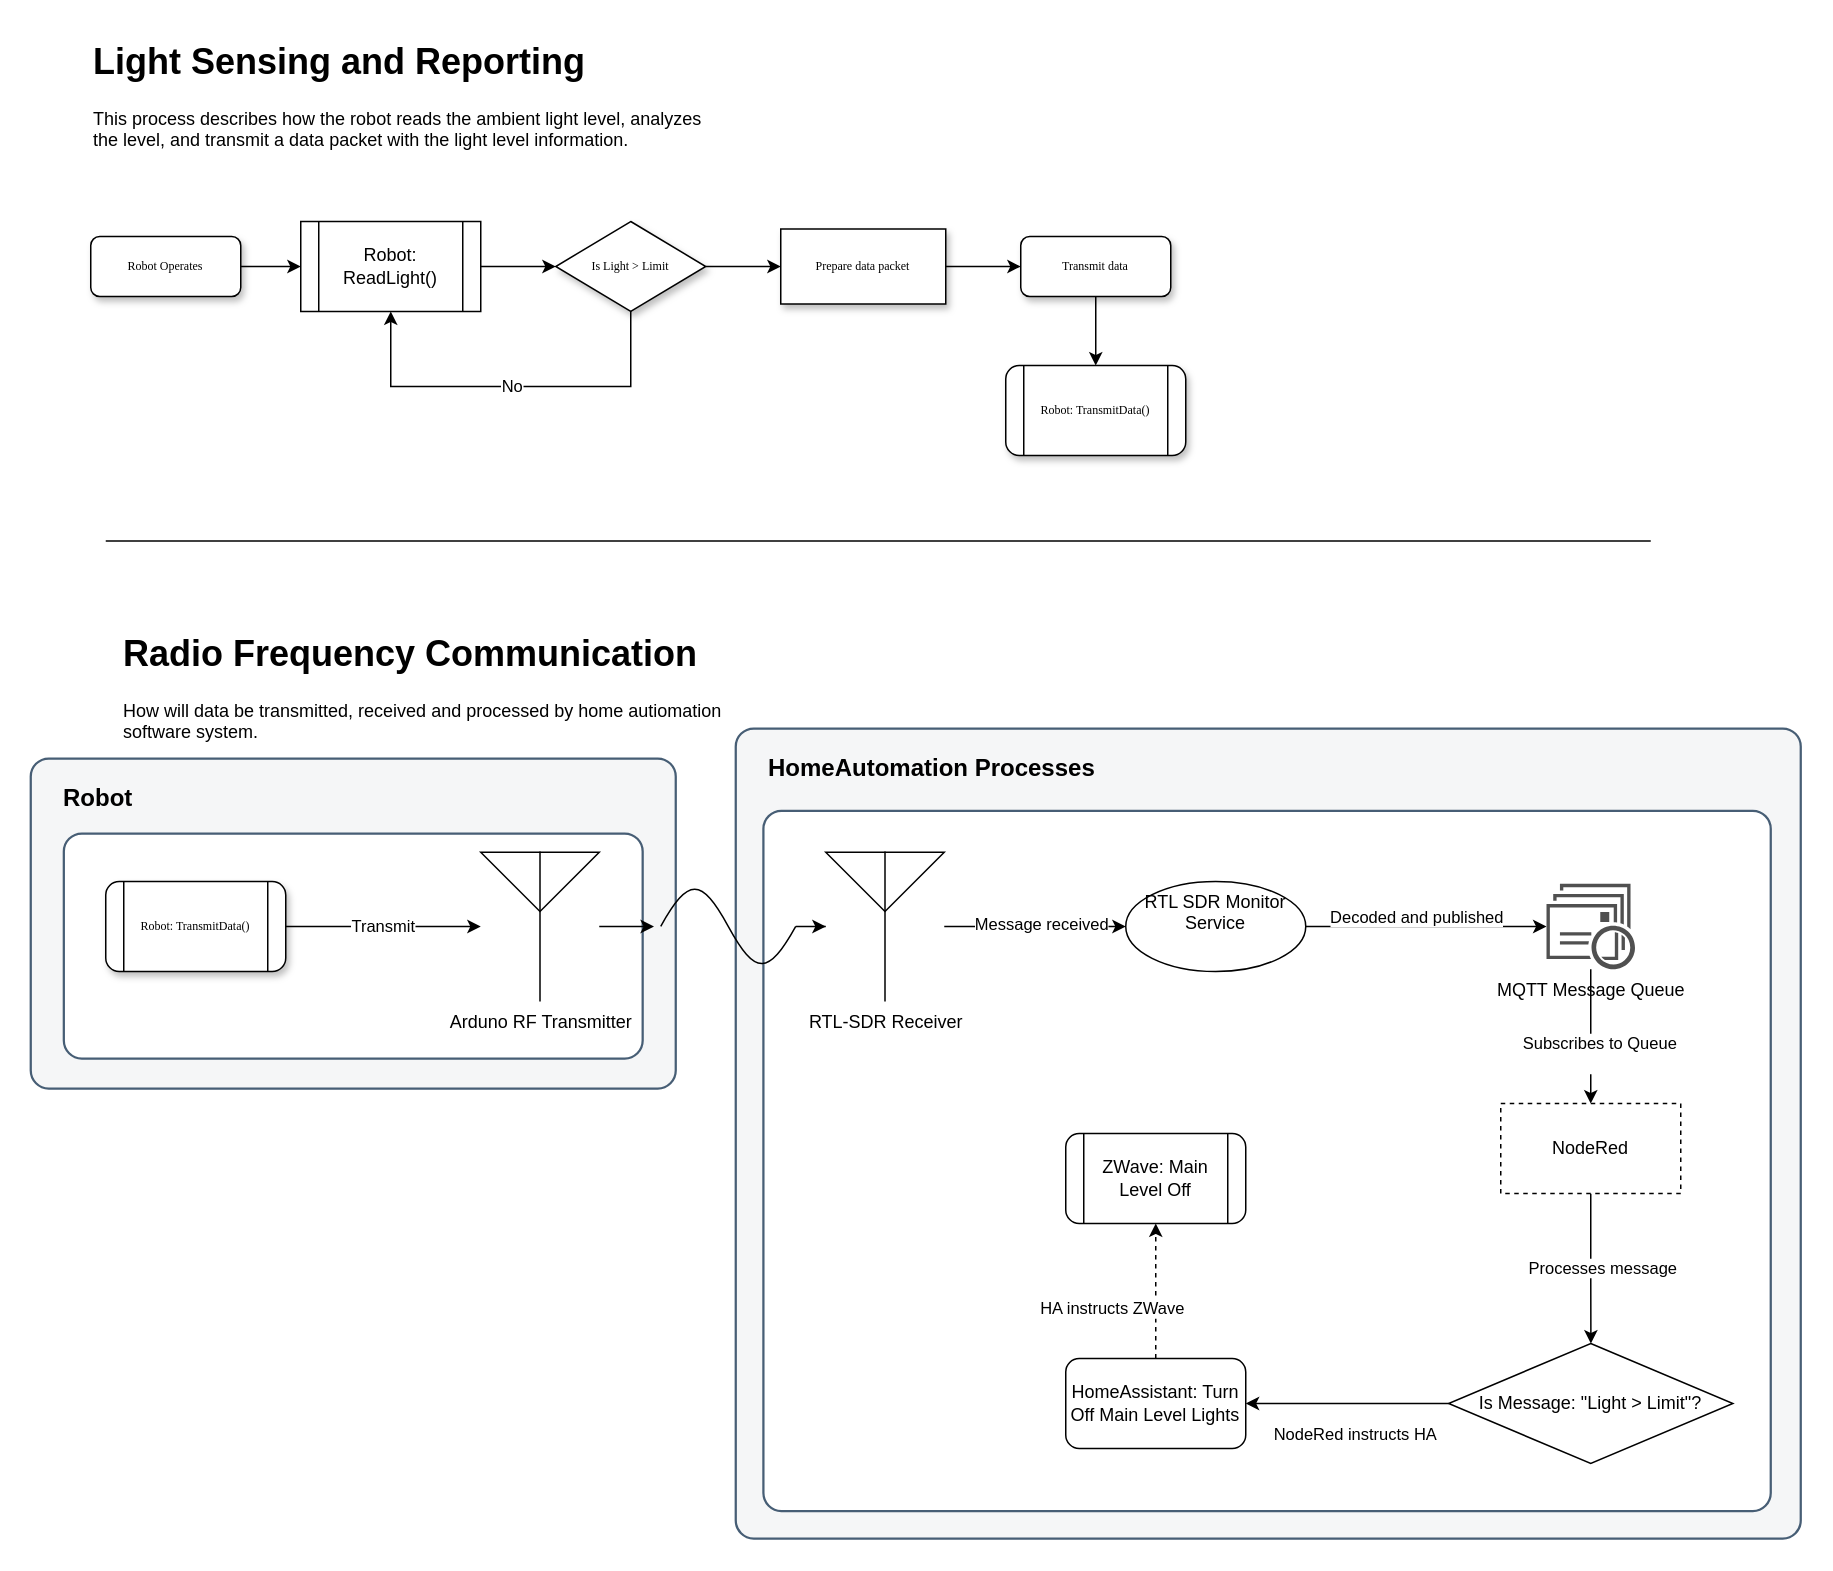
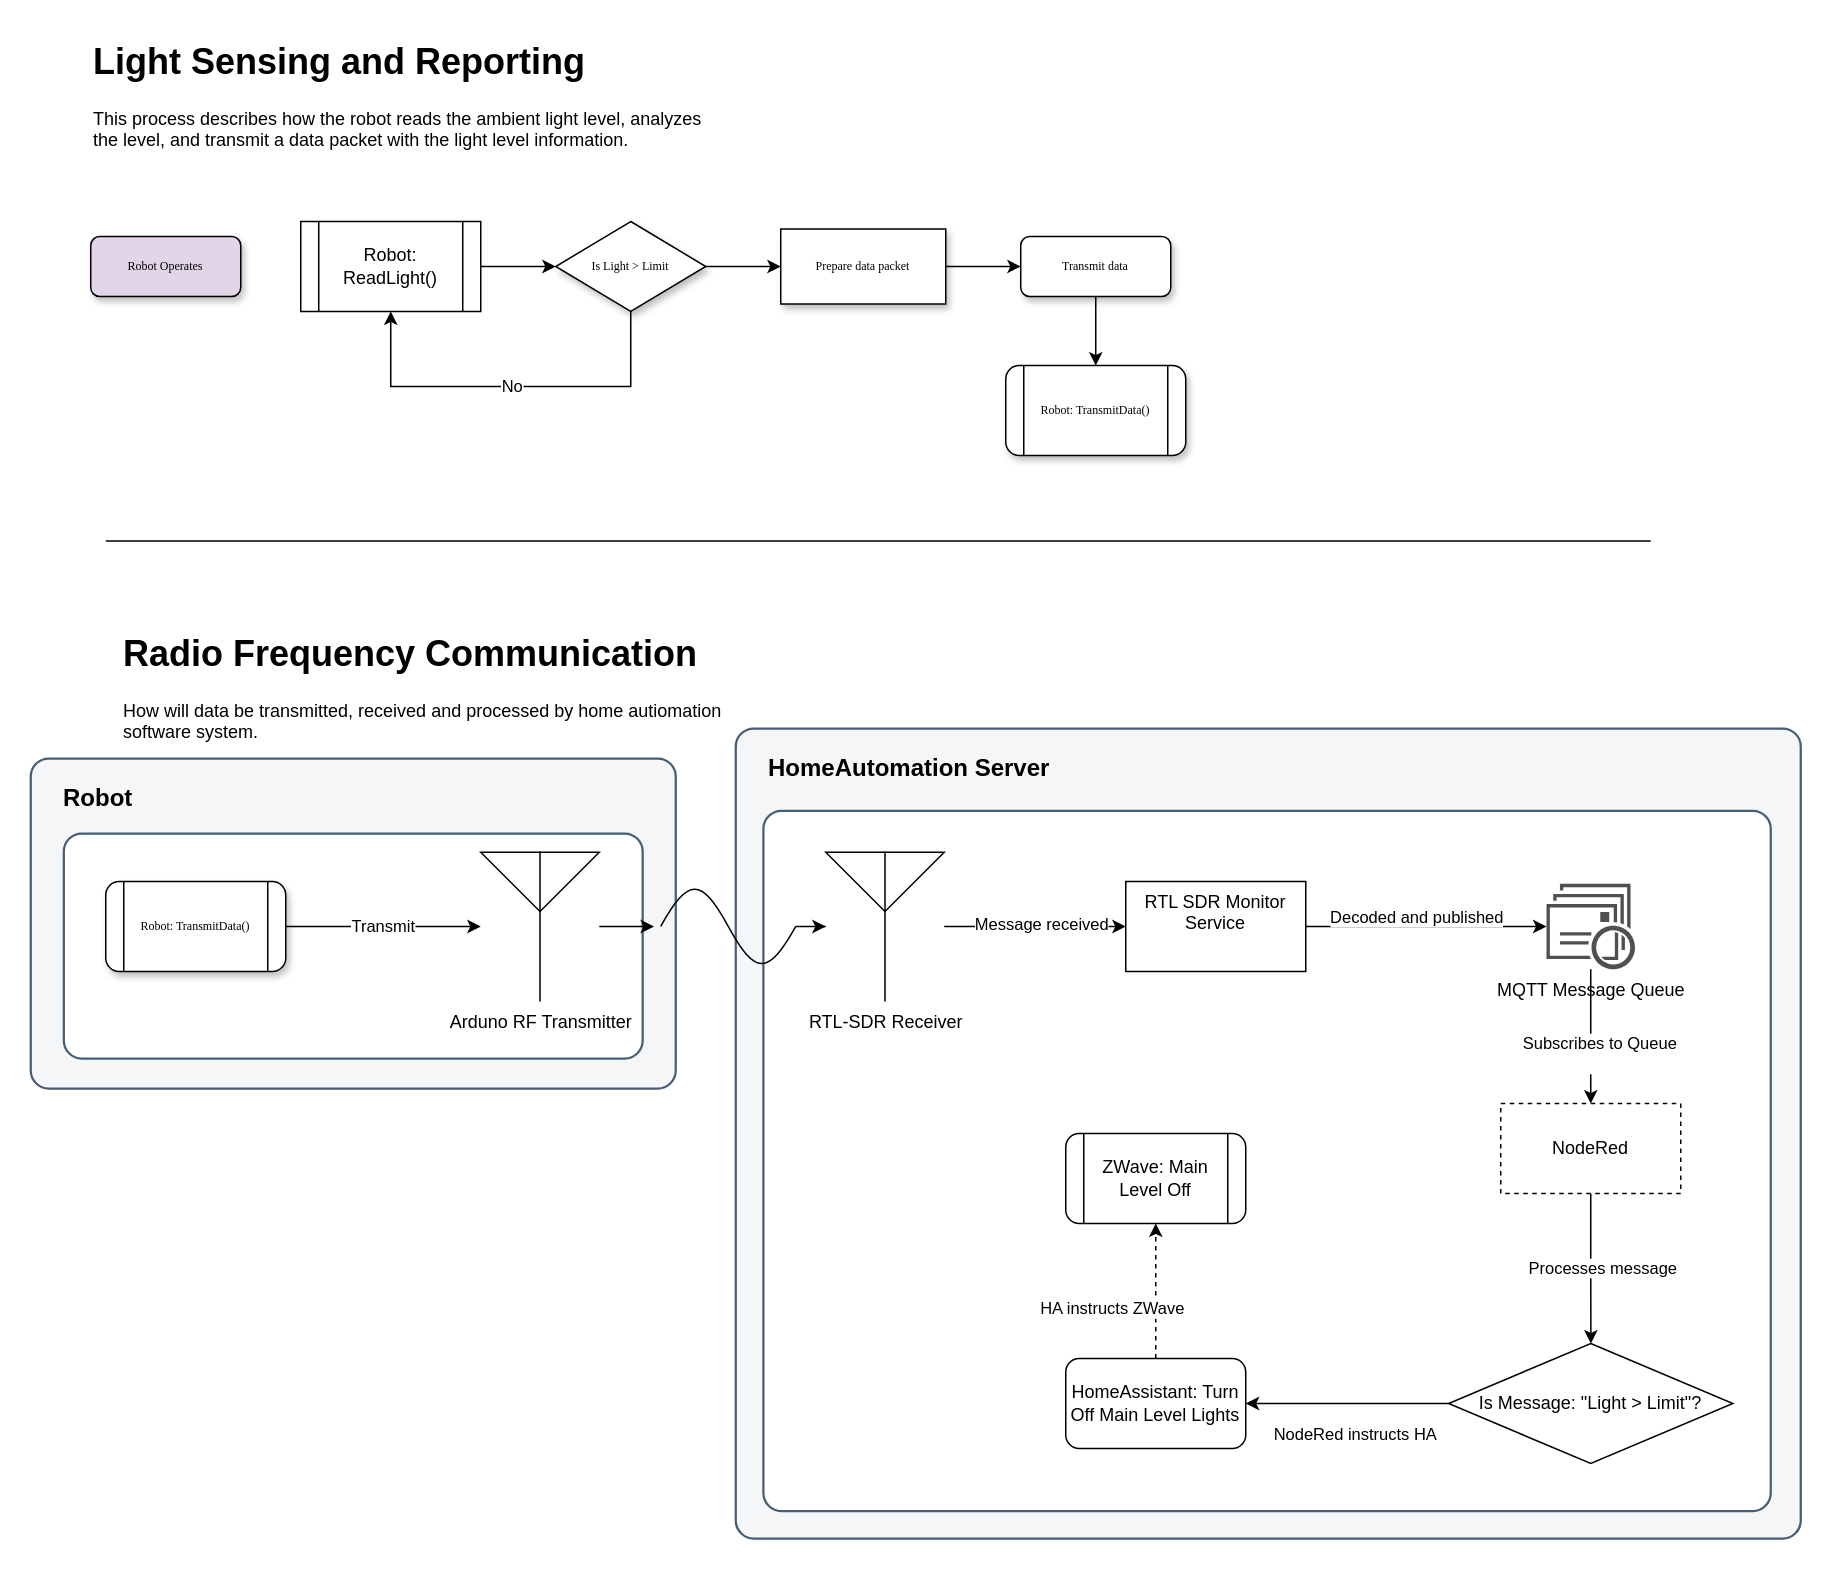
(166, 266) -> (166, 266)
(266, 266) -> none
(924, 768) -> (904, 768)
(1216, 926) -> (1216, 926)
